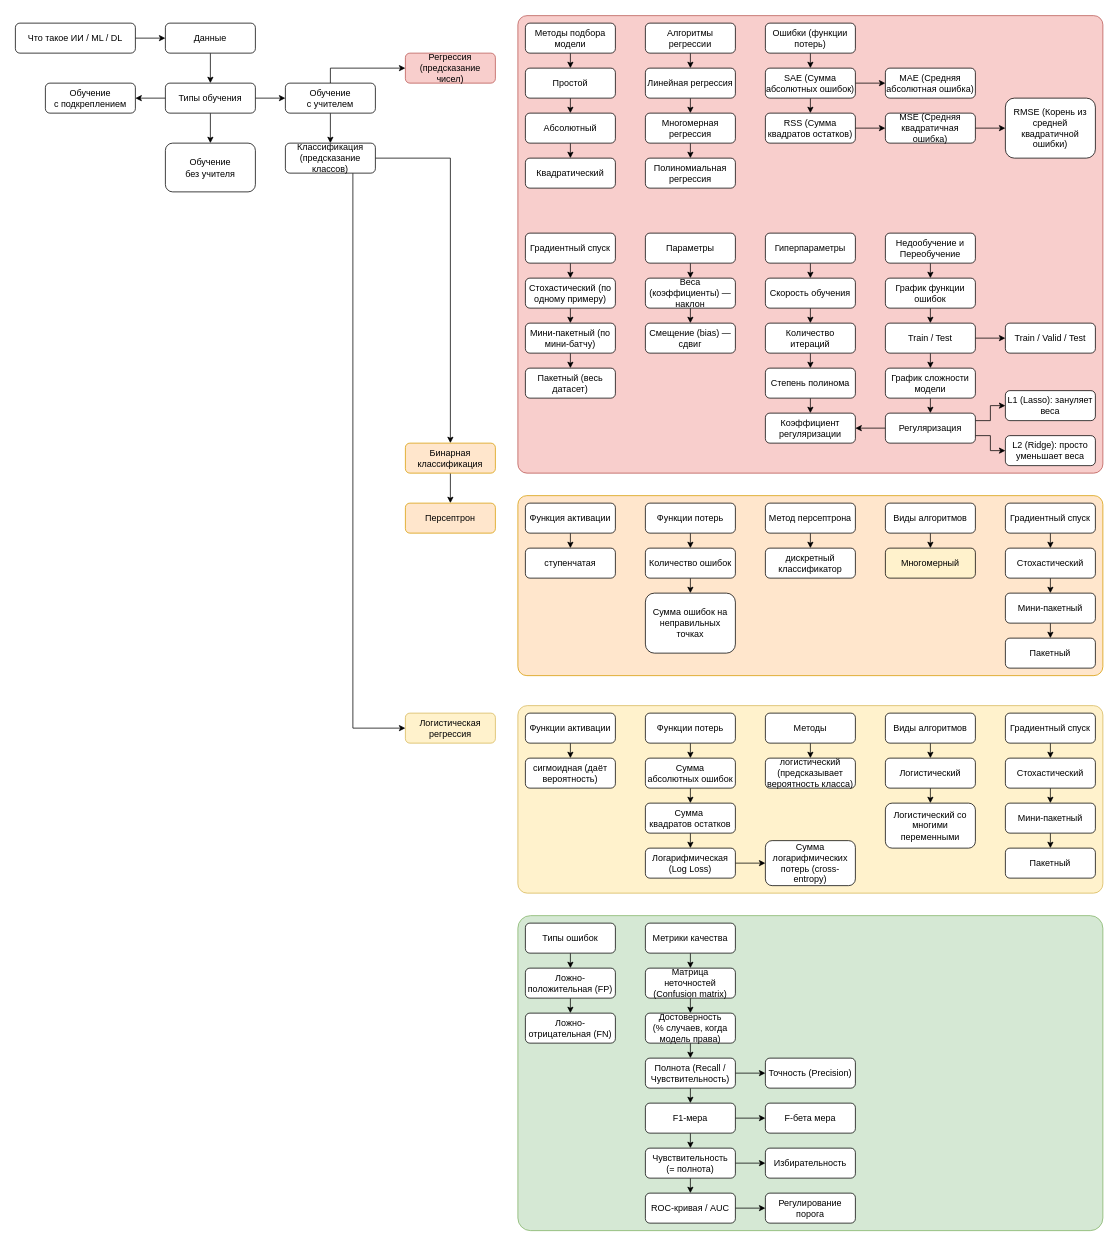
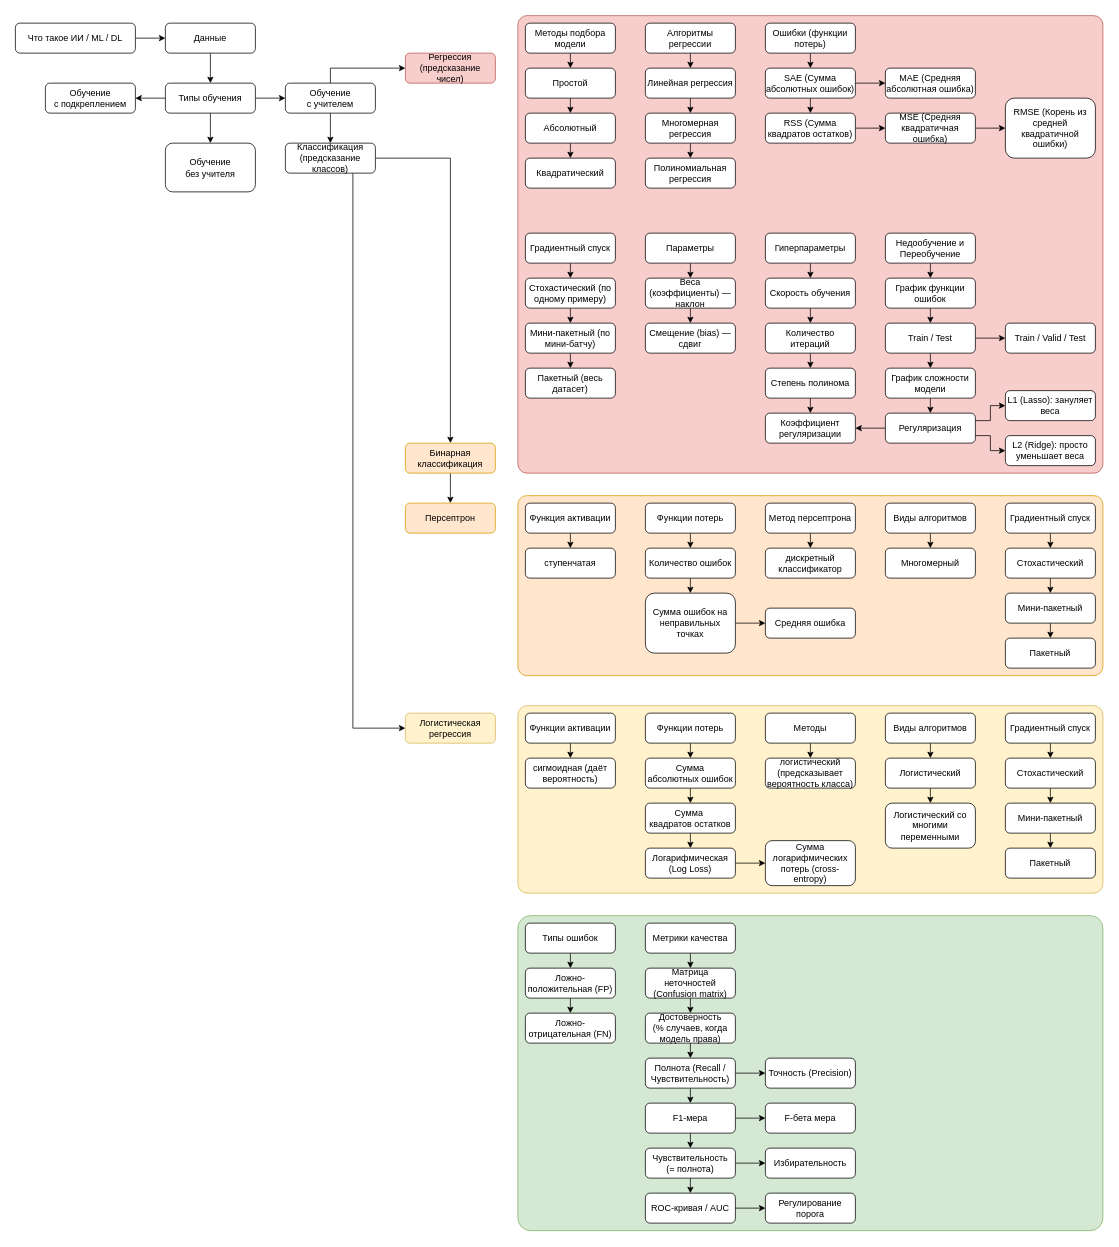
(930, 563) -> (930, 563)
none -> (759, 623)
none -> (810, 623)
